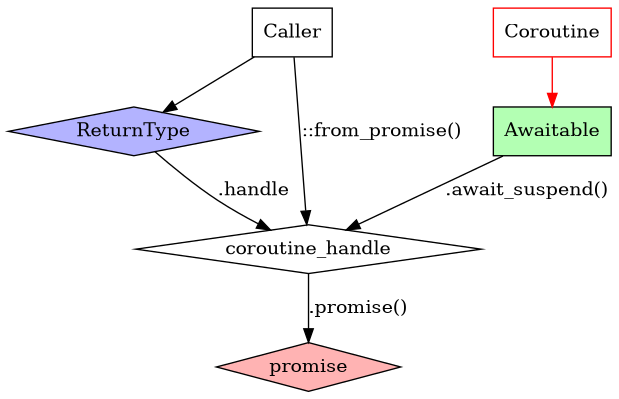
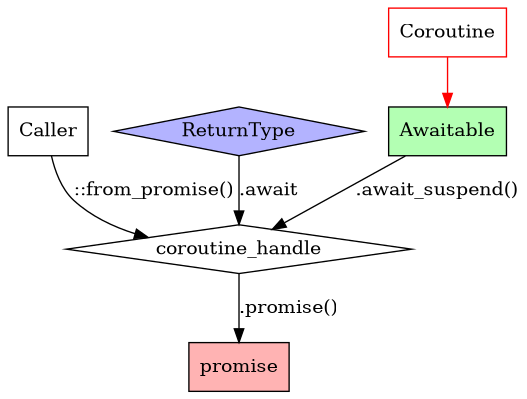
(215, 81) -> none
(254, 190) -> (269, 190)
(309, 367) -> (239, 367)
